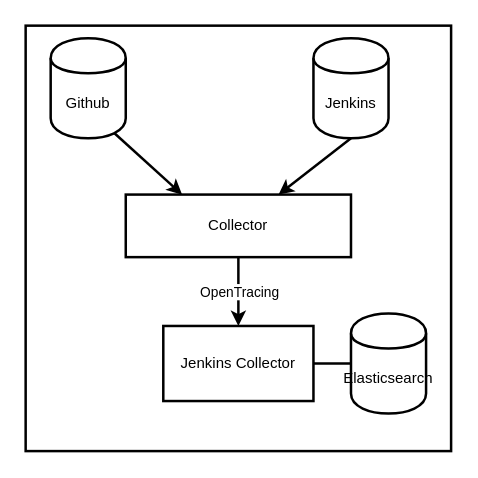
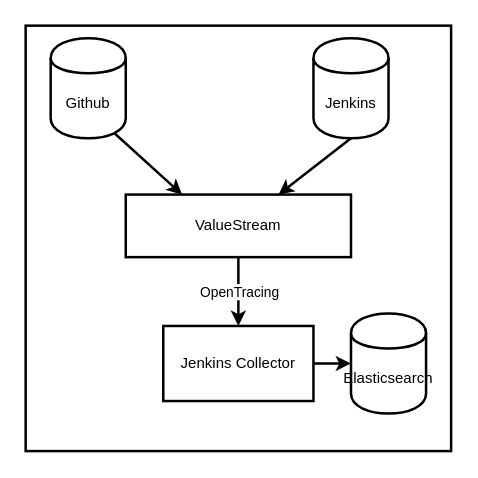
(238, 226) -> (238, 226)
(342, 363) -> (338, 363)
